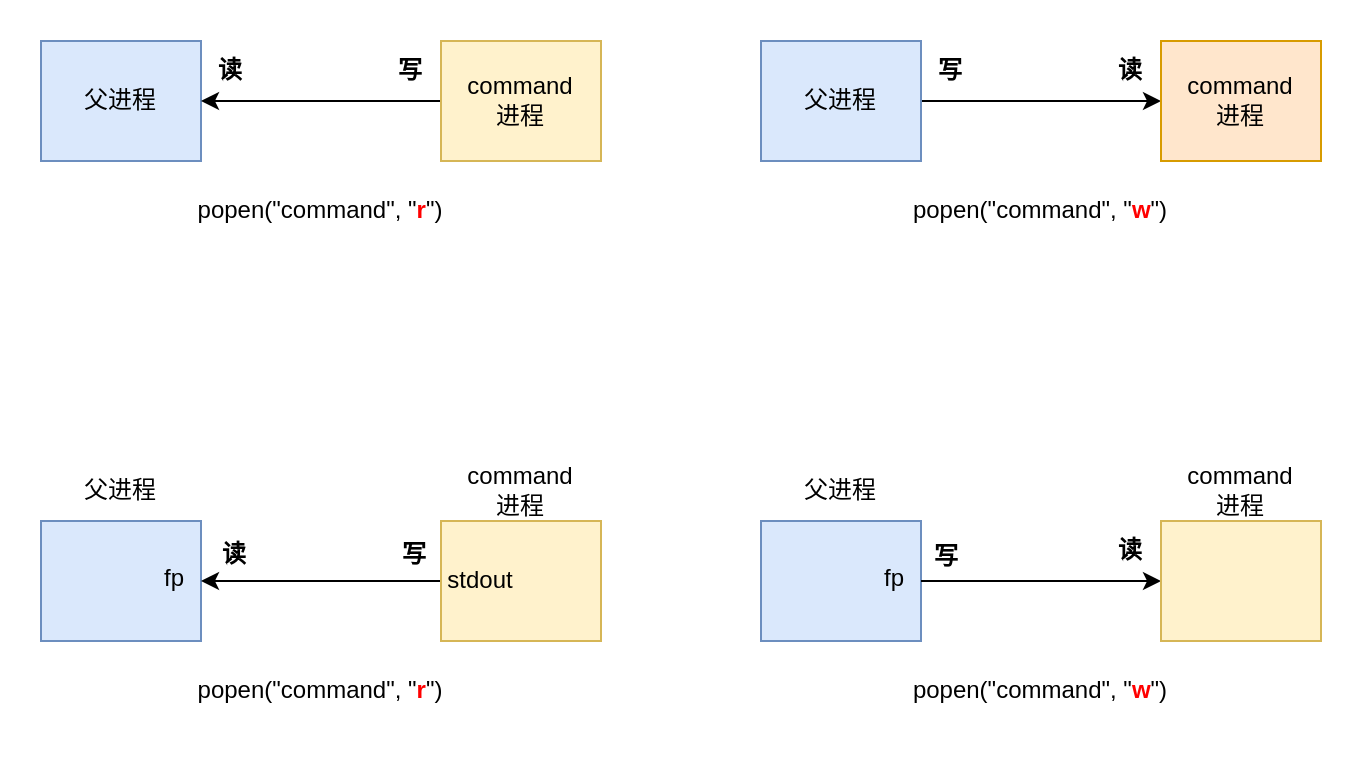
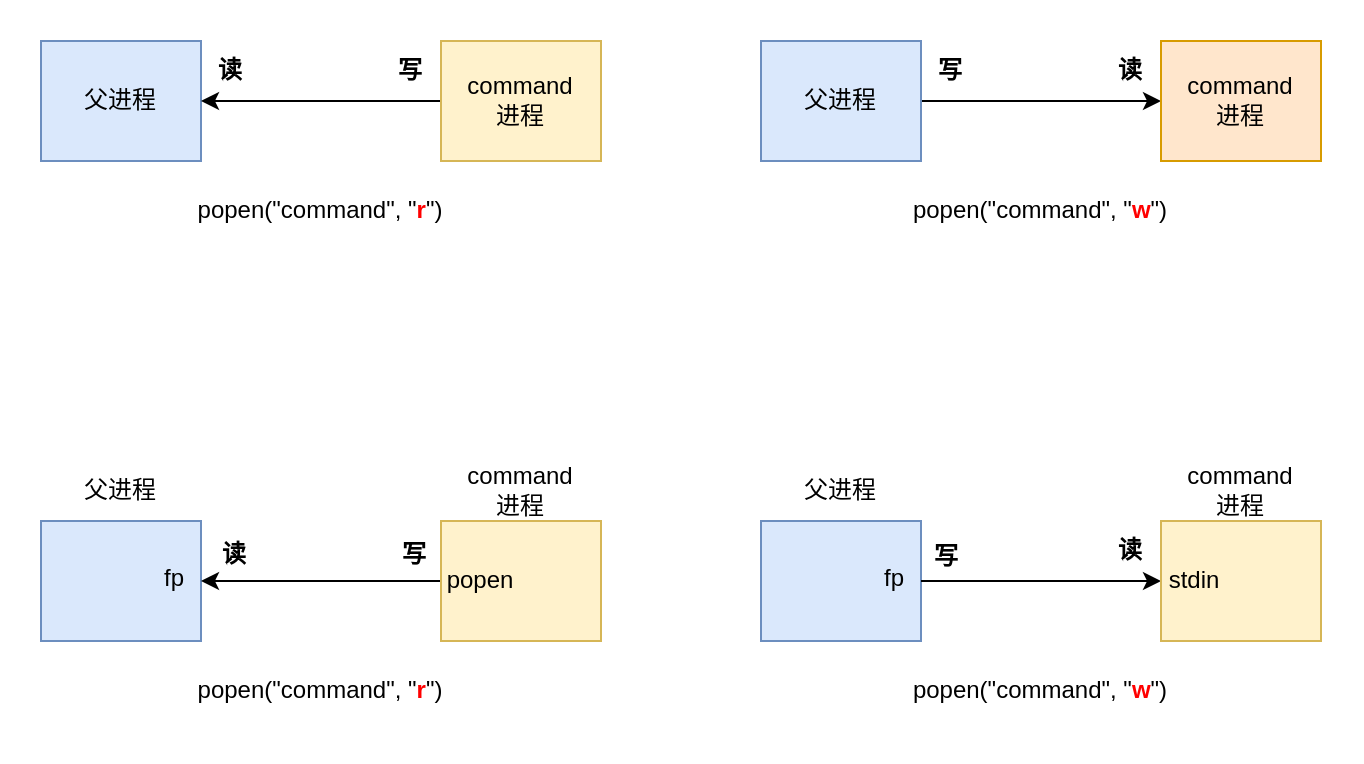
(481, 581) -> (481, 581)
none -> (1195, 581)
